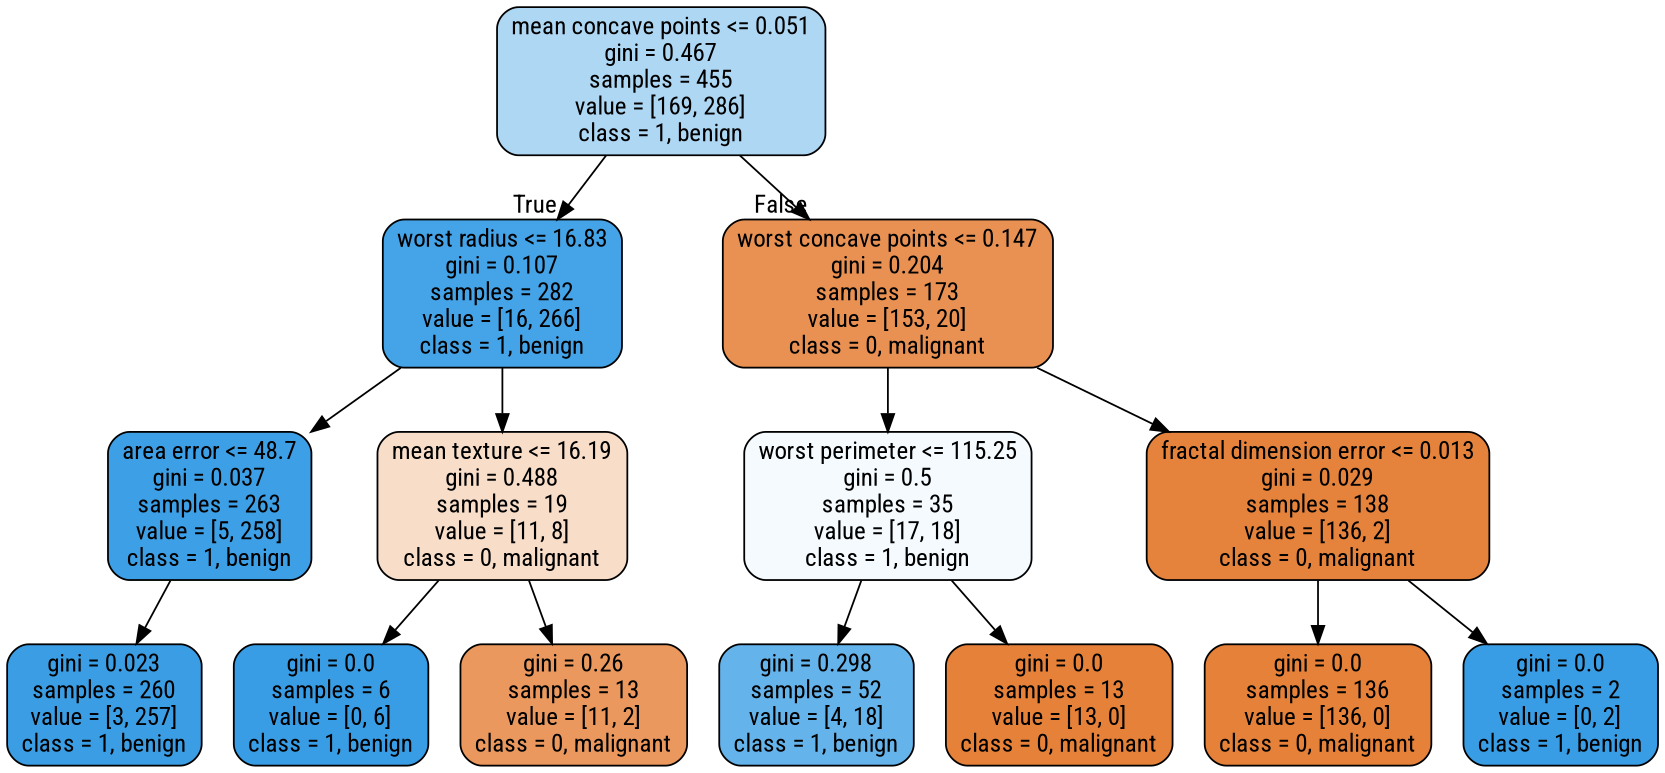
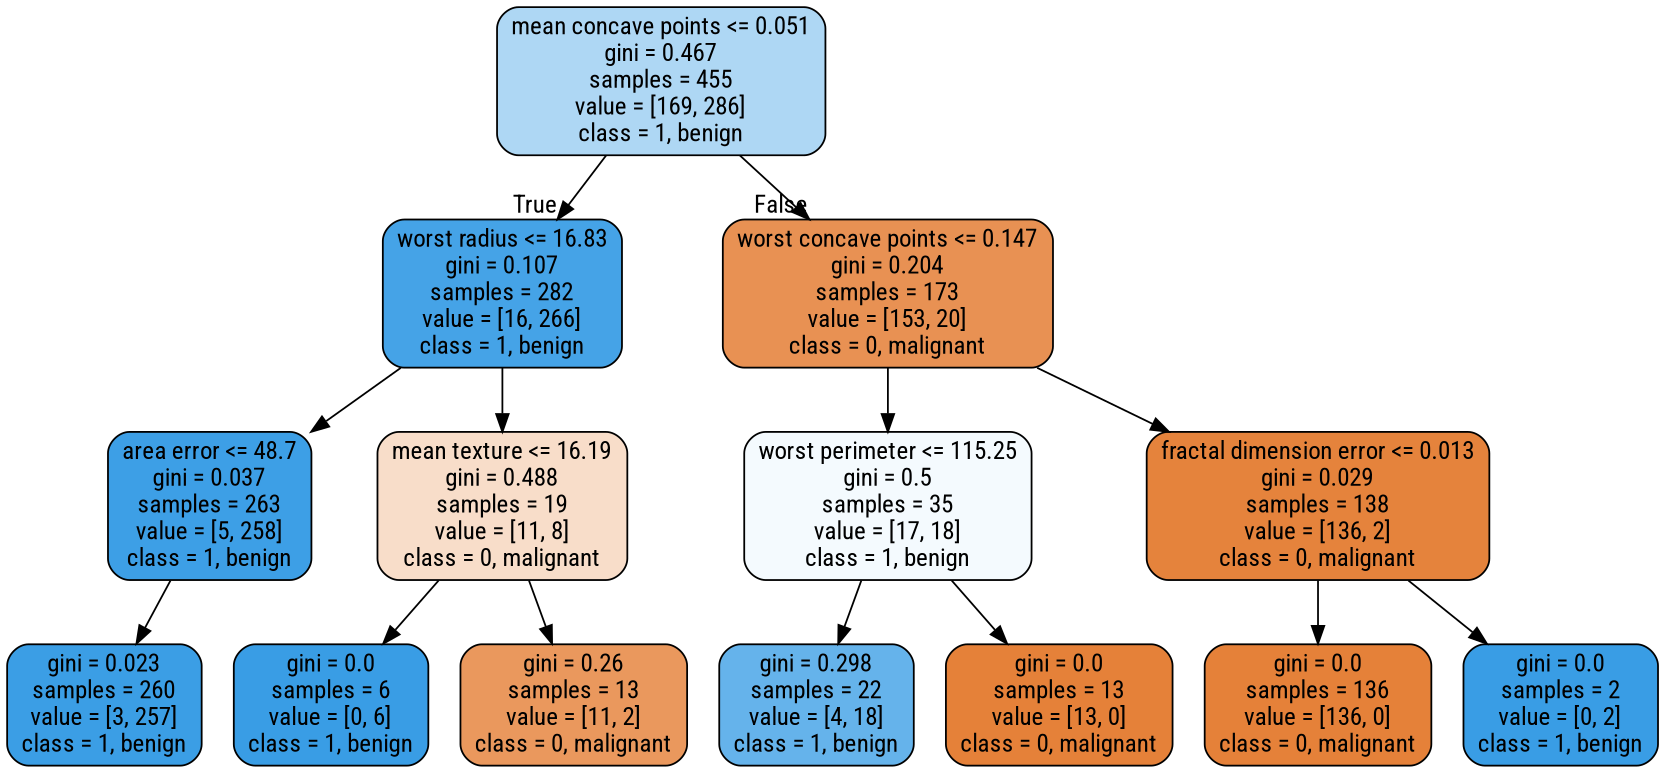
(817, 705) -> (817, 705)
